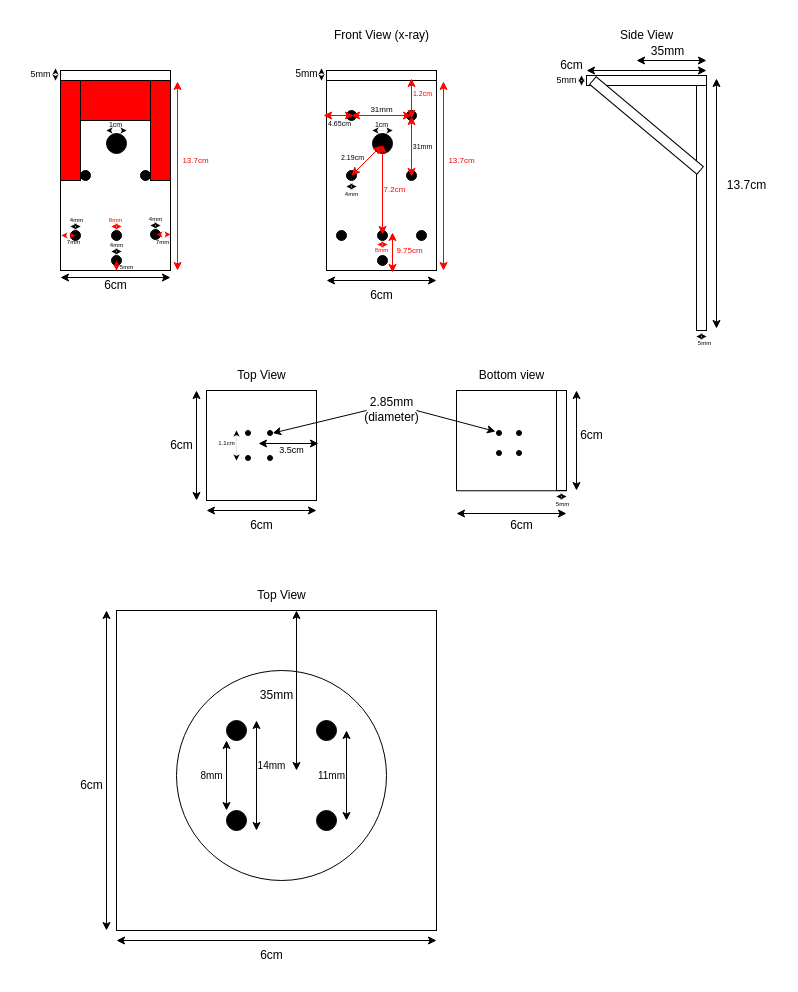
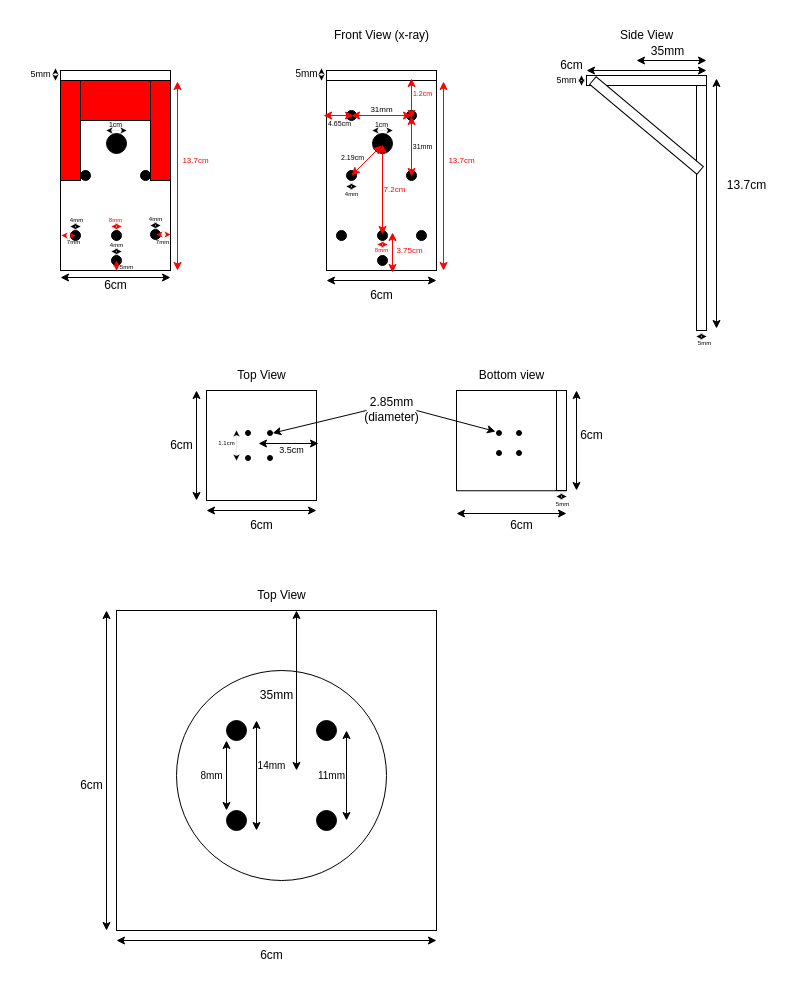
(410, 251) -> (410, 251)
